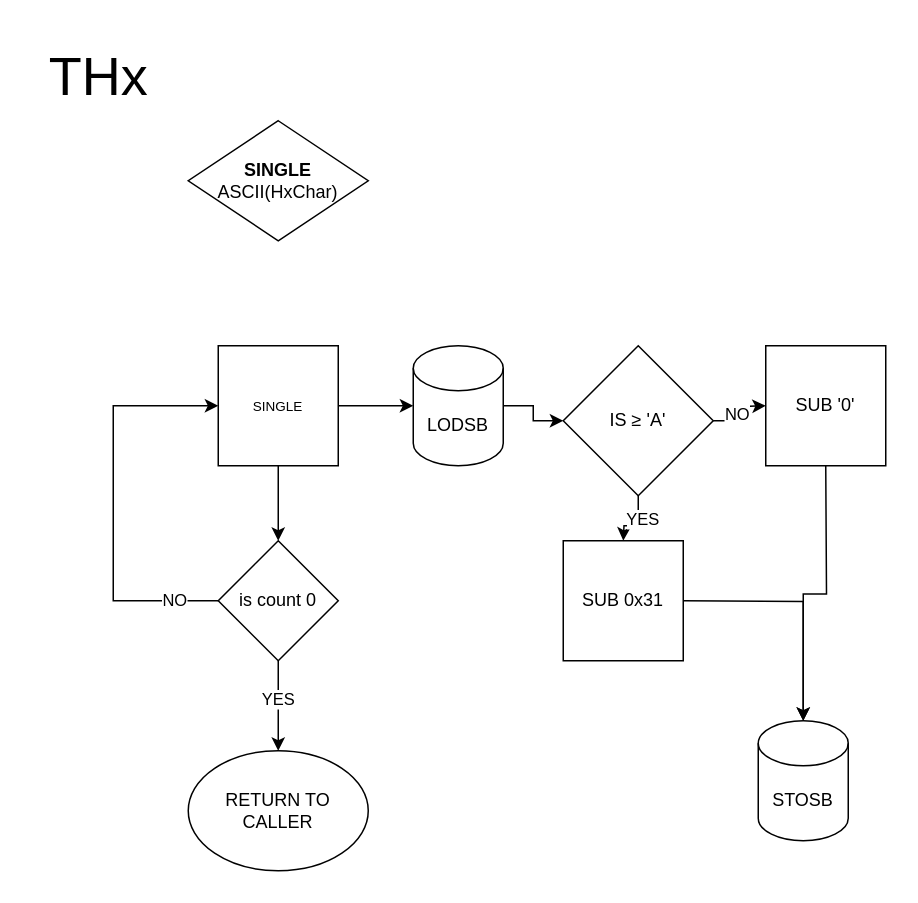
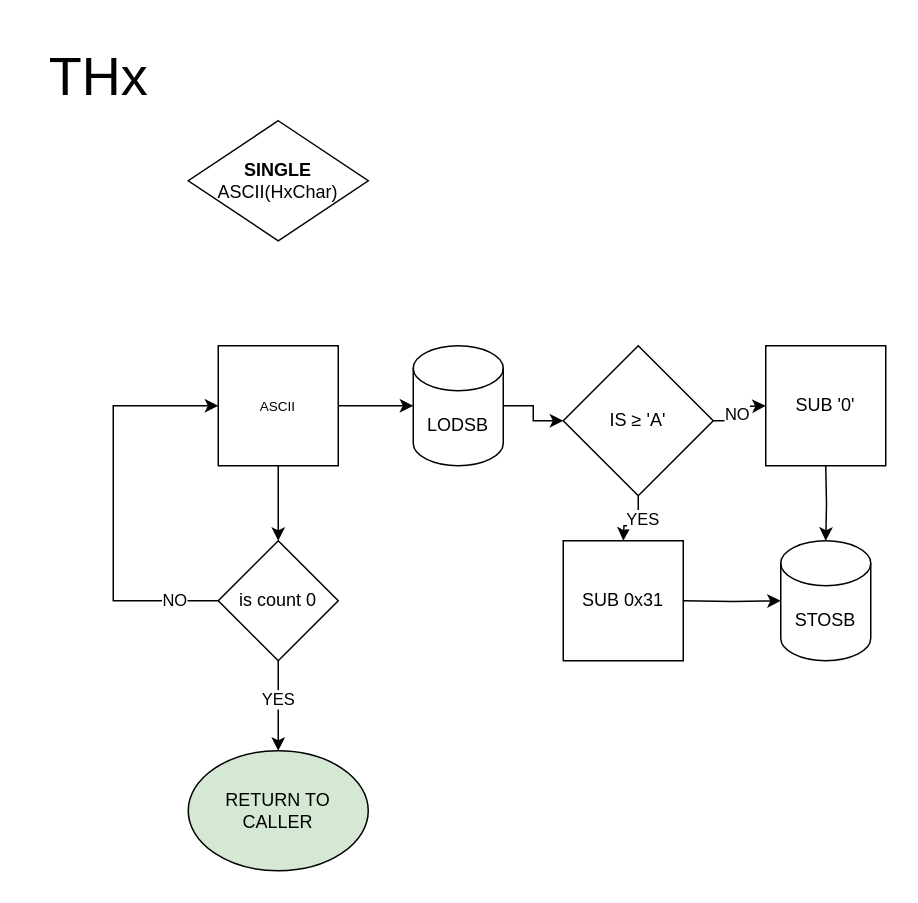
(278, 406) -> (278, 406)
(803, 781) -> (826, 601)
(278, 811) -> (278, 811)
